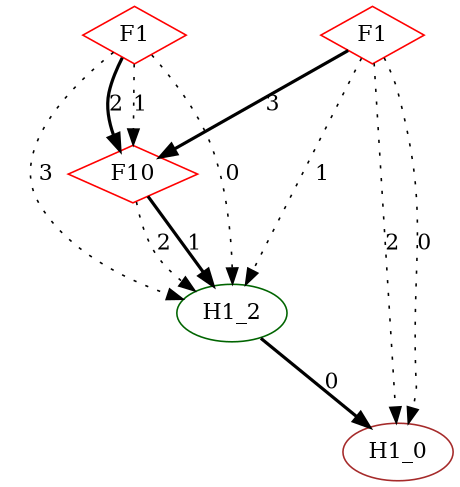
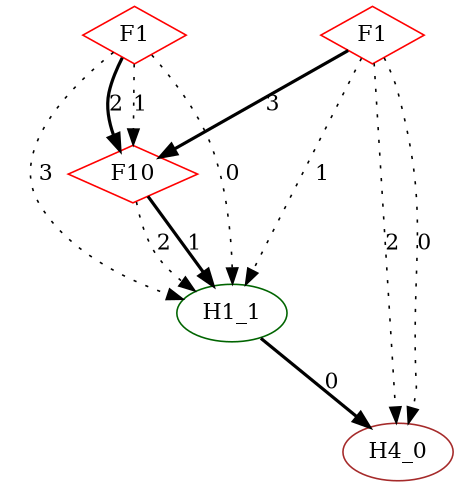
(232, 313) -> (232, 313)
(398, 452) -> (398, 452)
